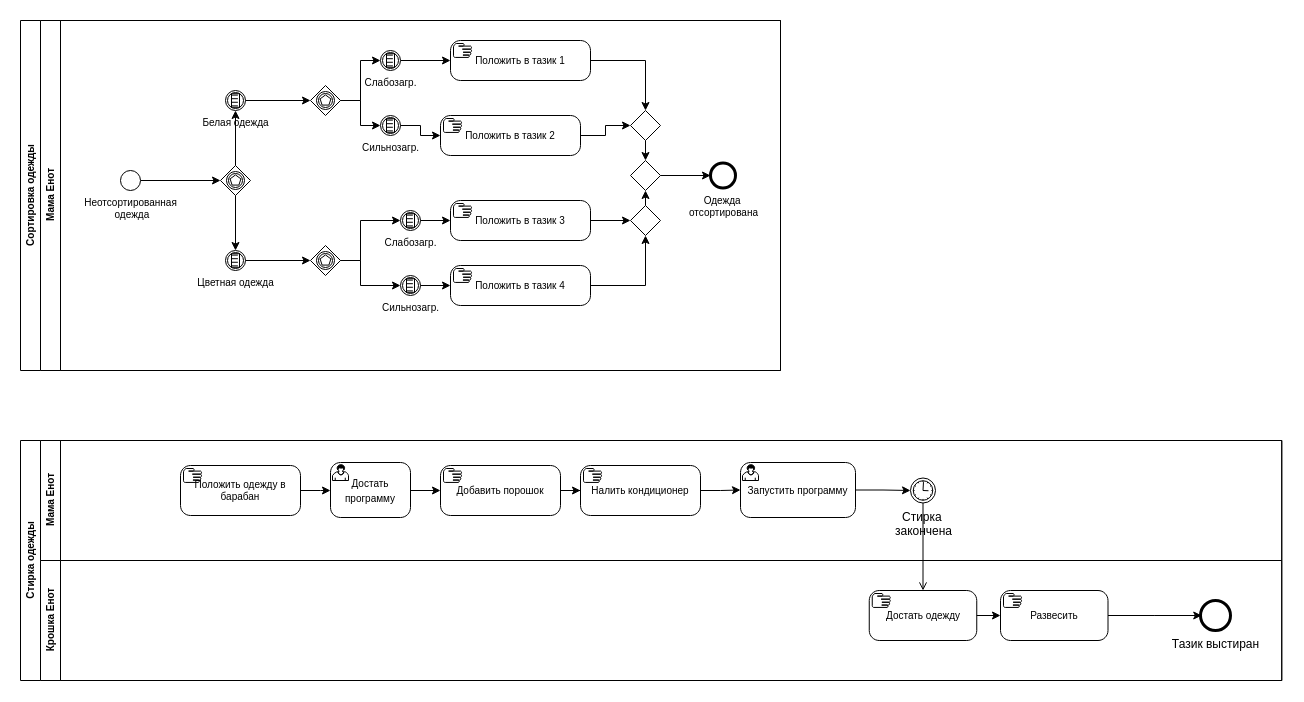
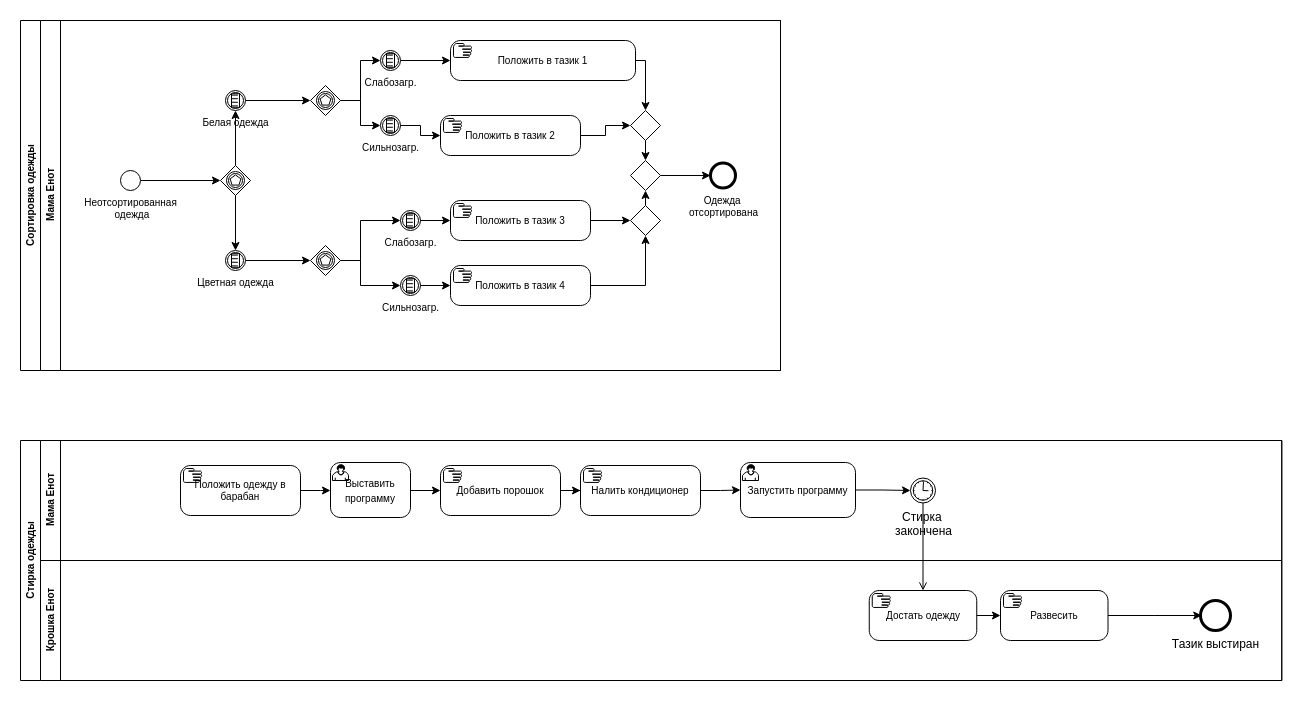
(521, 61) -> (543, 61)
(371, 491) -> (371, 491)
